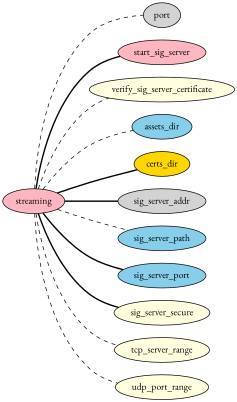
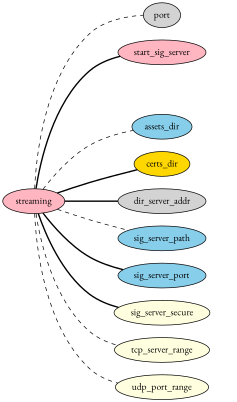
(162, 90) -> none
(162, 201) -> (162, 201)
